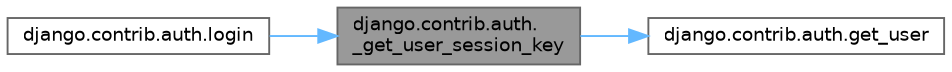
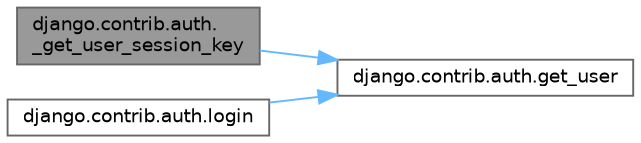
(294, 36) -> (294, 100)
